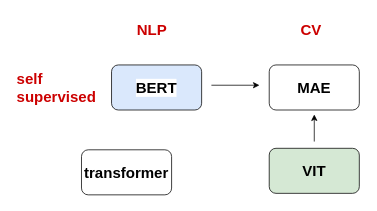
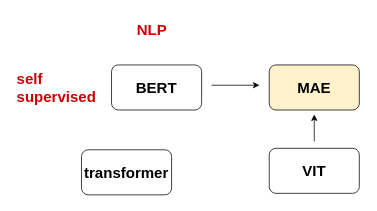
(330, 33) -> none
(156, 87) -> (156, 87)
(314, 87) -> (314, 87)
(314, 171) -> (314, 171)
